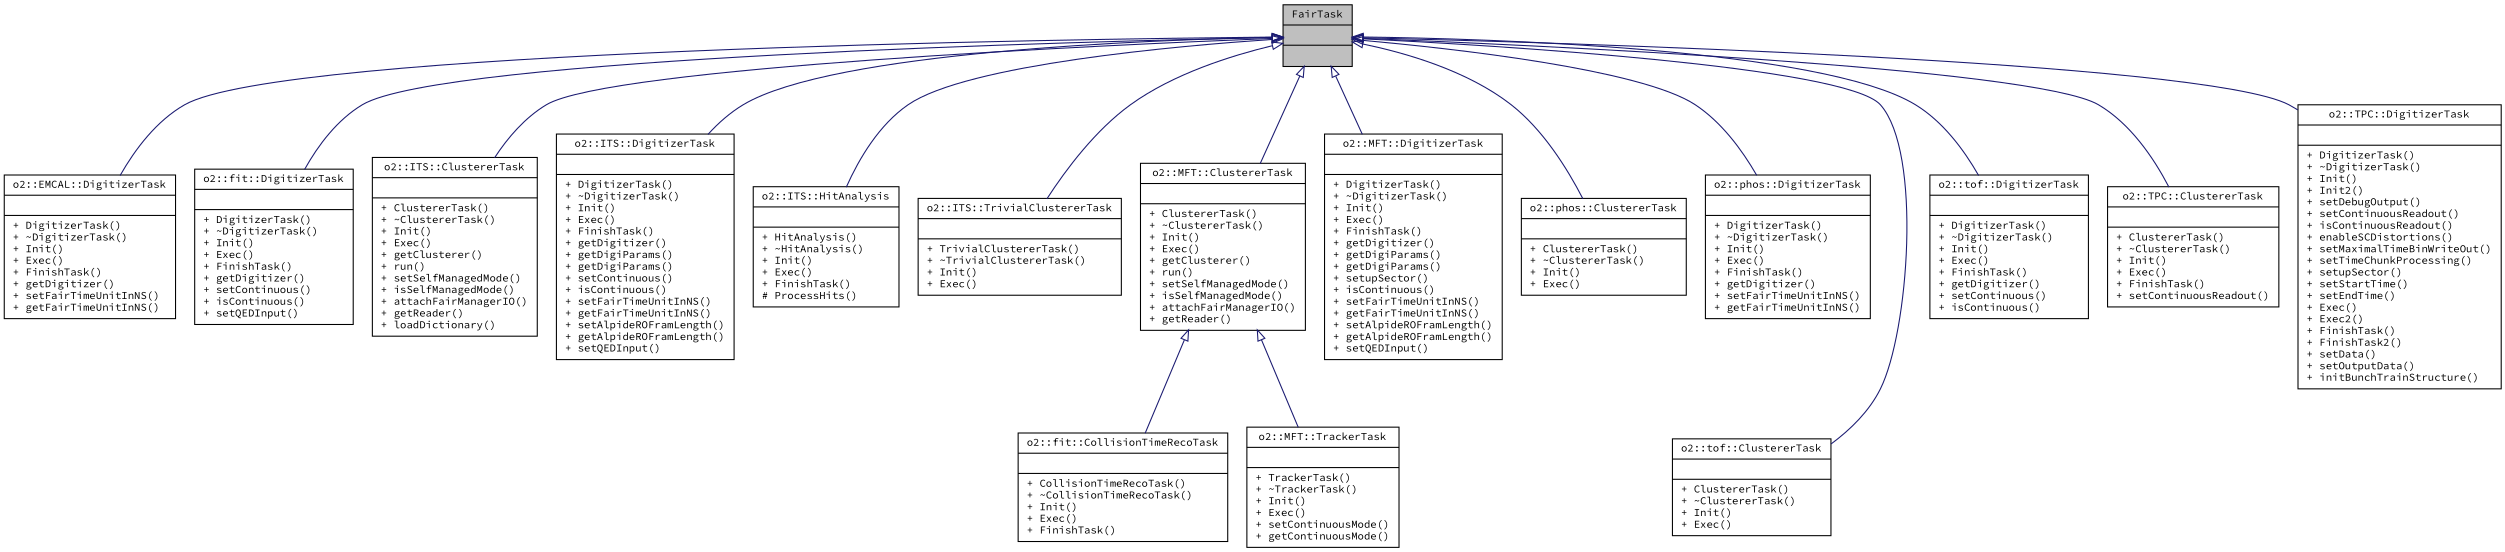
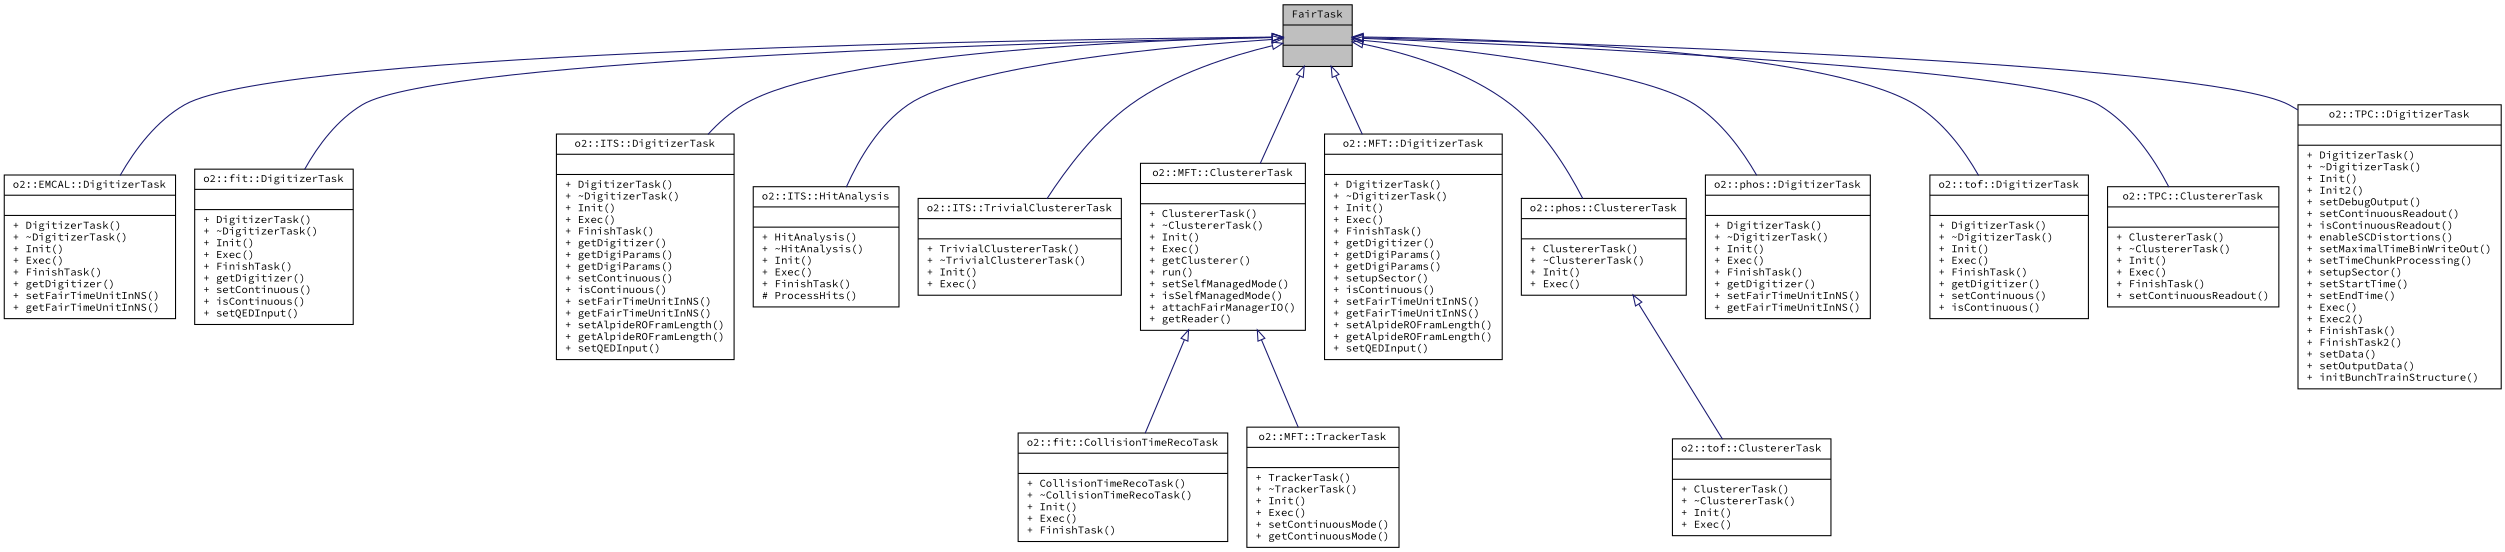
(1806, 80) -> (1681, 372)
(455, 247) -> none
